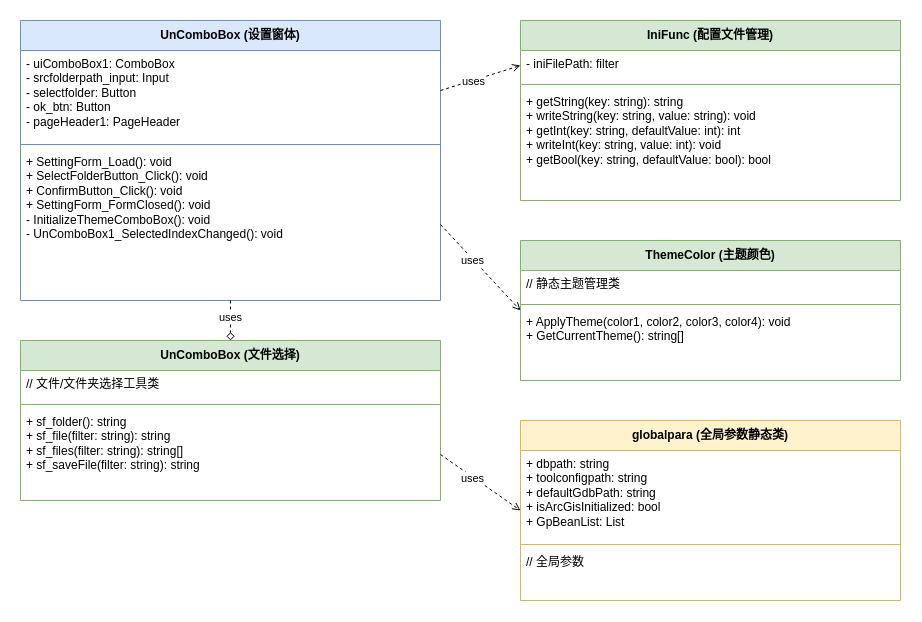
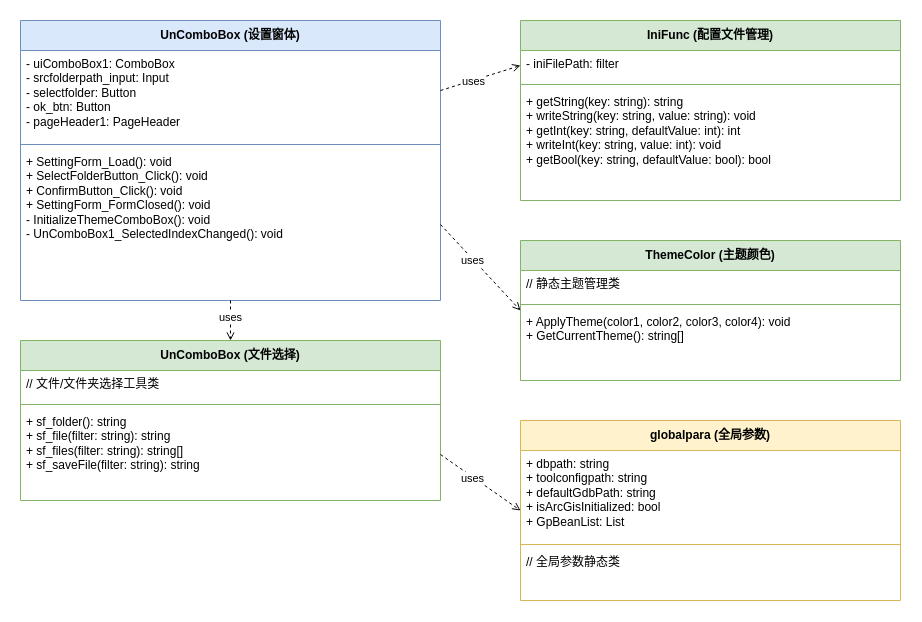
(231, 332) -> (231, 334)
(711, 436) -> (711, 436)
(559, 563) -> (577, 563)
